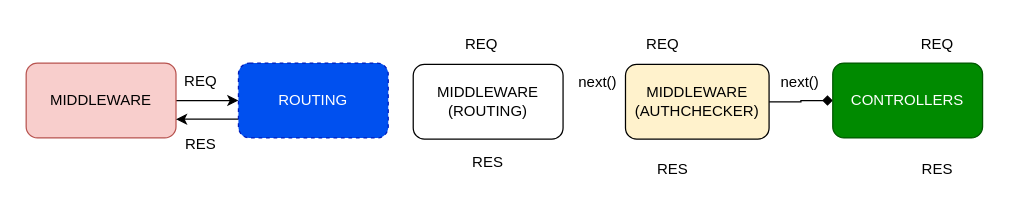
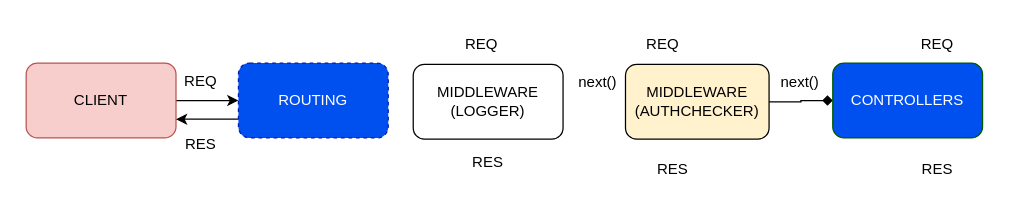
(101, 101) -> (101, 101)
(908, 101) -> (908, 101)
(488, 102) -> (488, 102)
